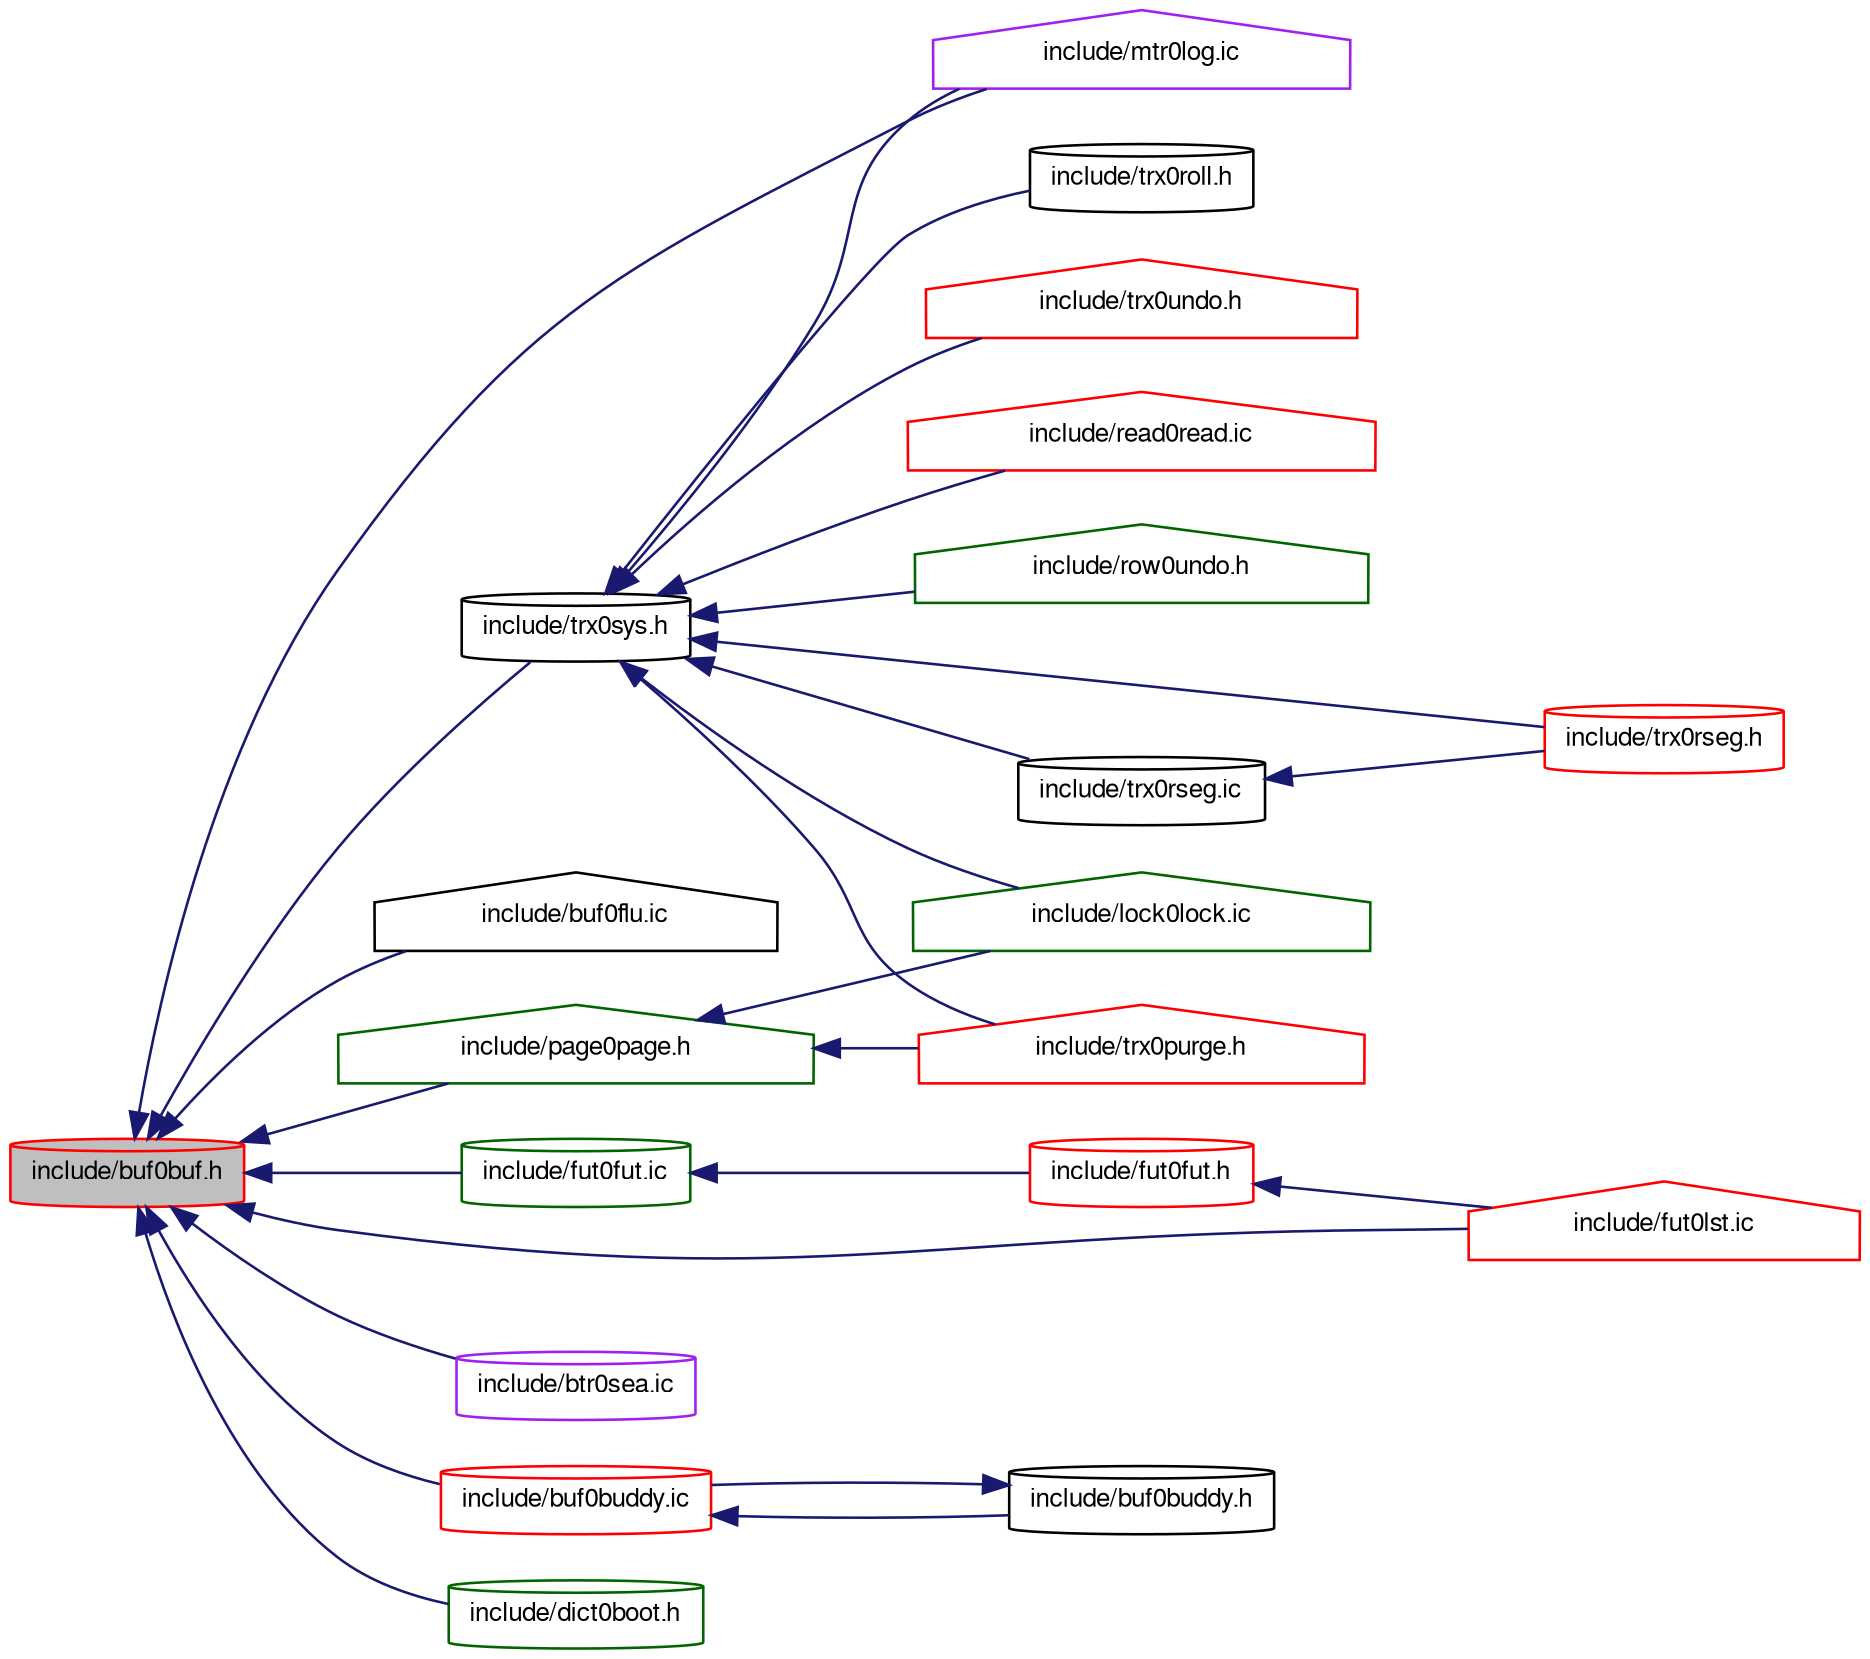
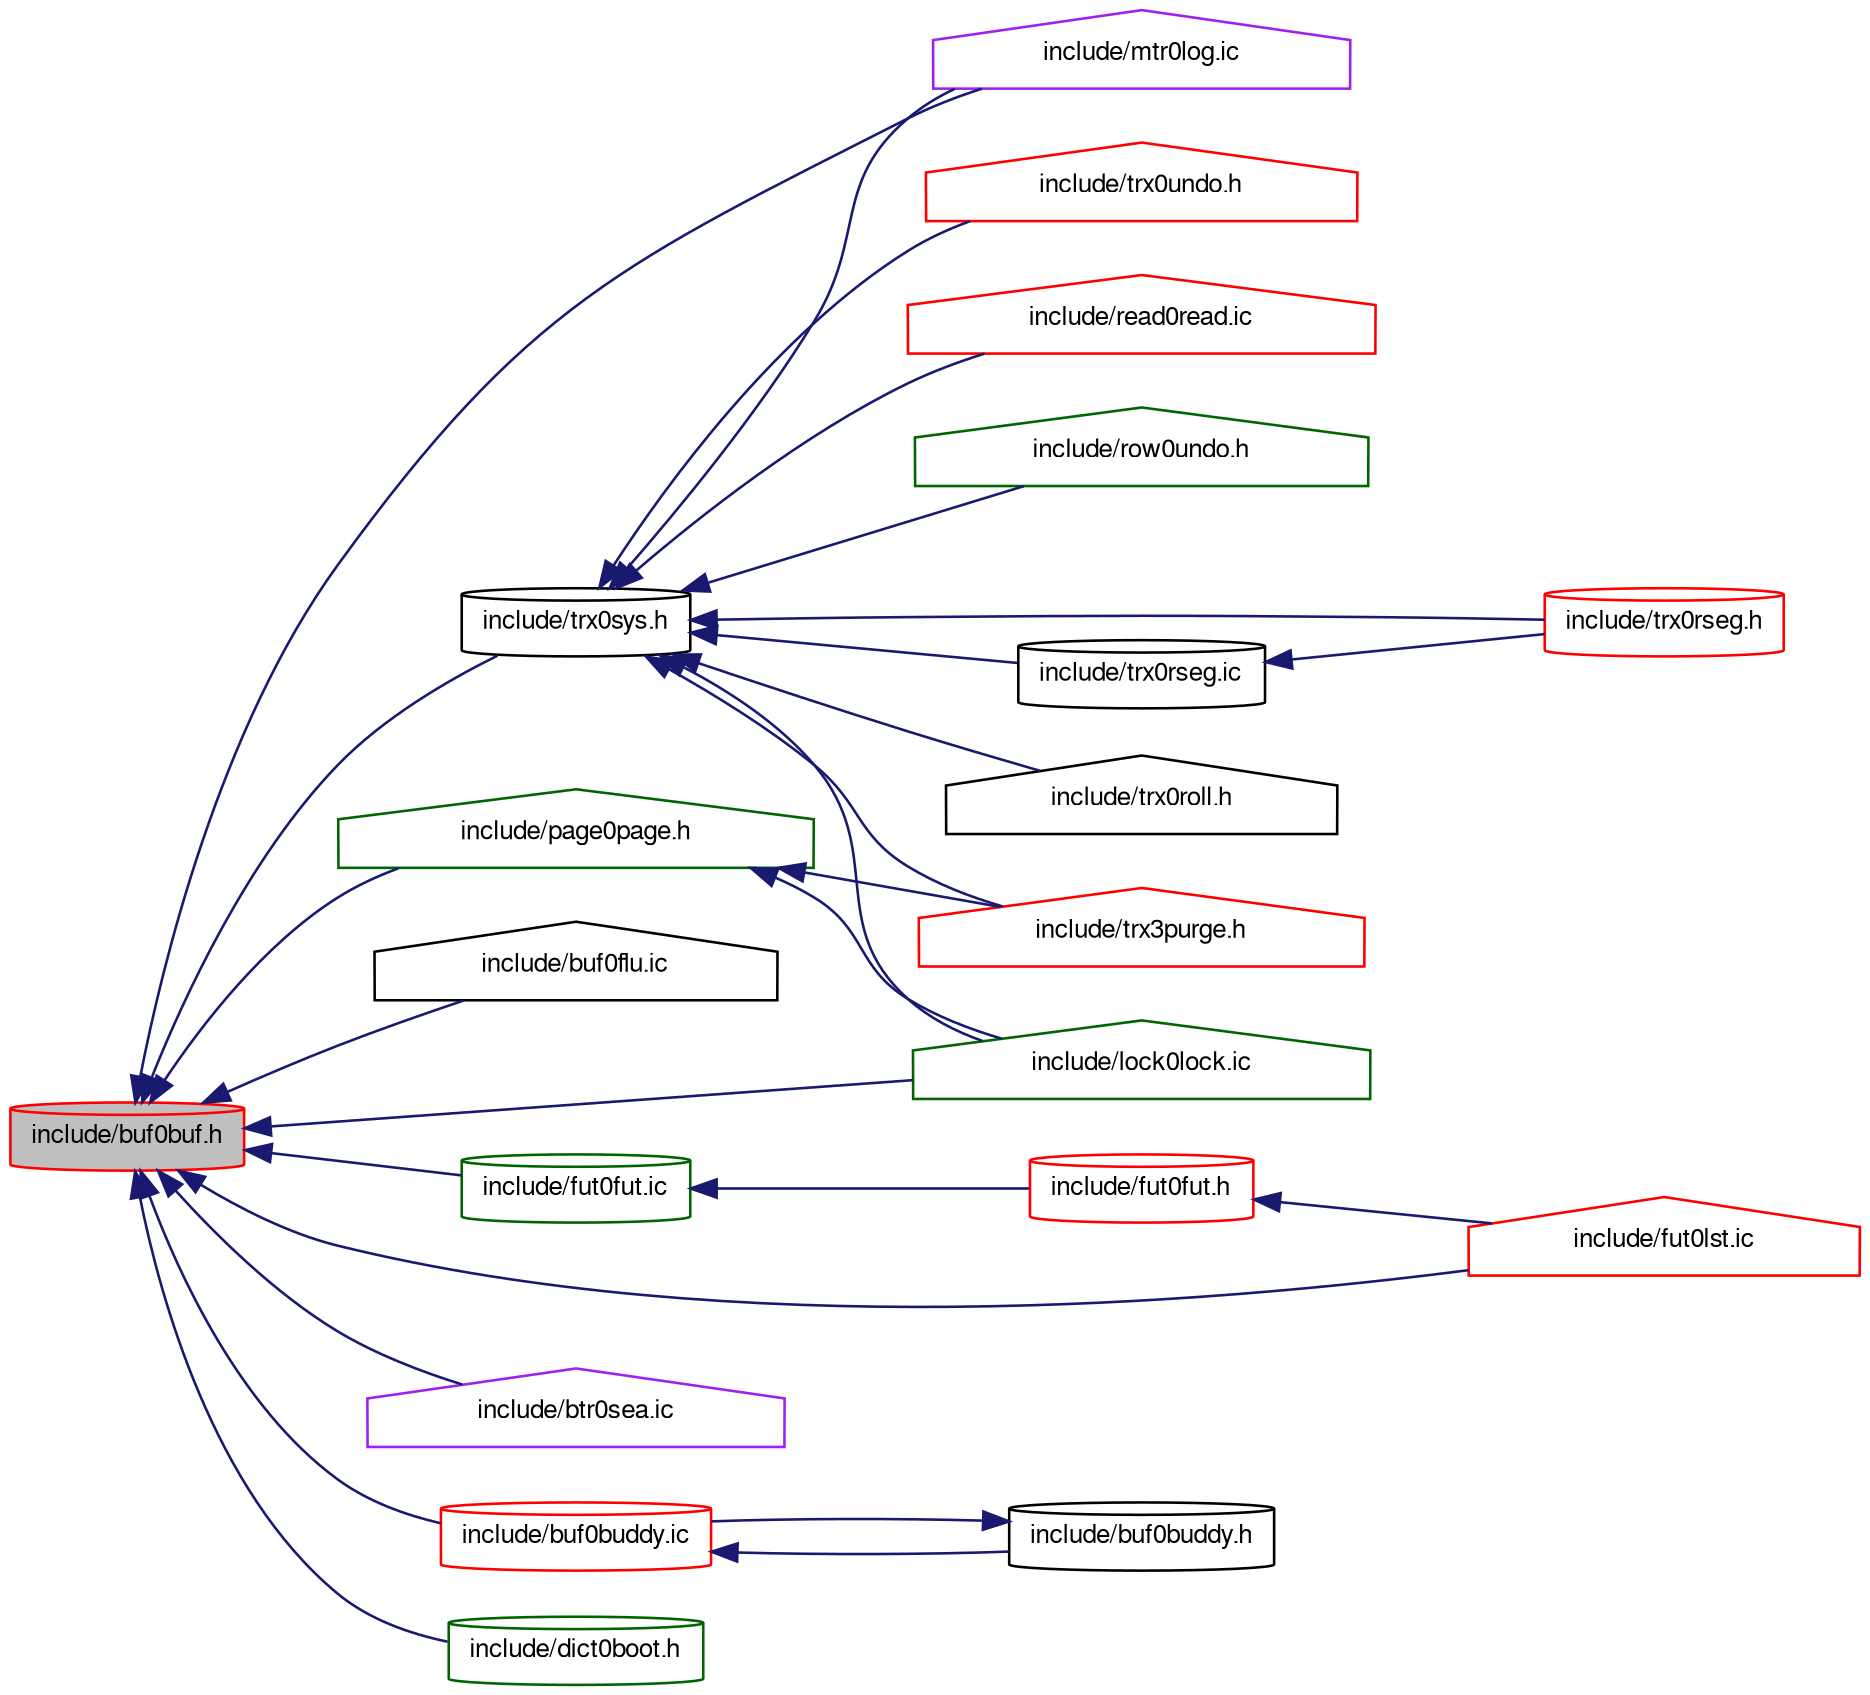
(1142, 178) -> (1142, 799)
(1142, 1048) -> (1142, 931)
none -> (592, 1103)
(576, 1386) -> (576, 1412)
